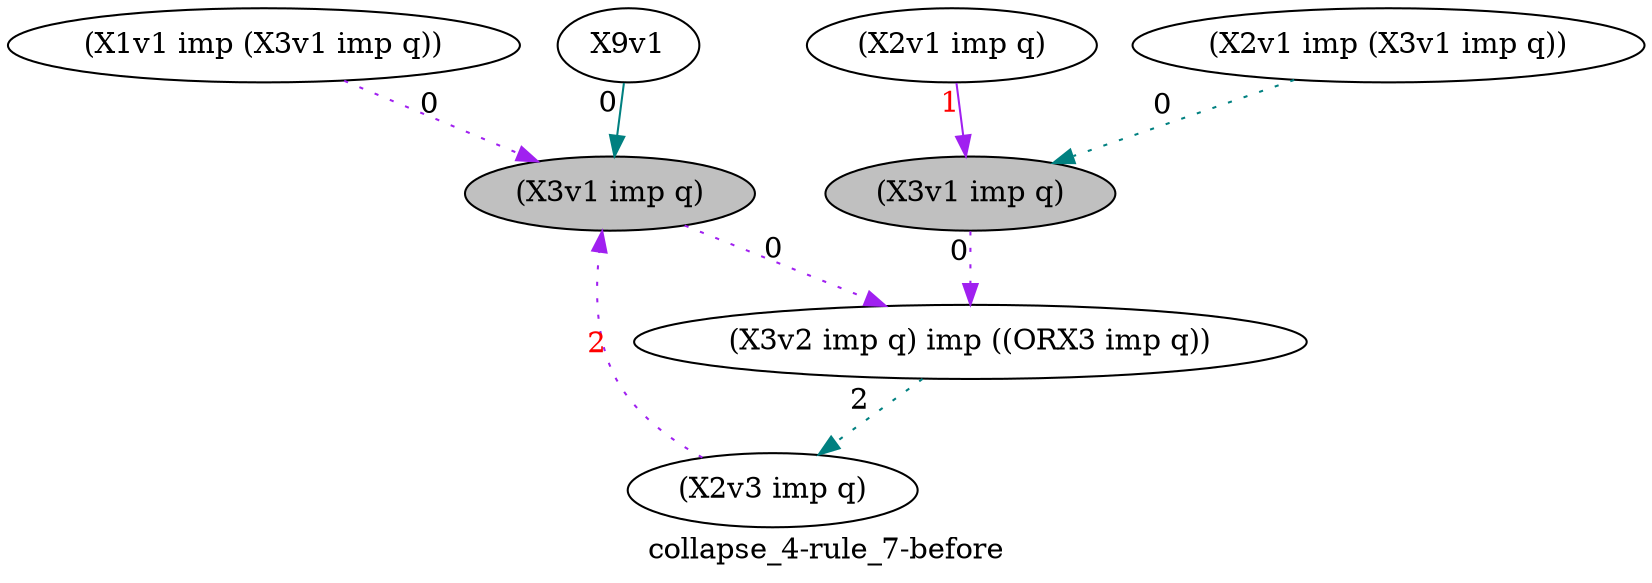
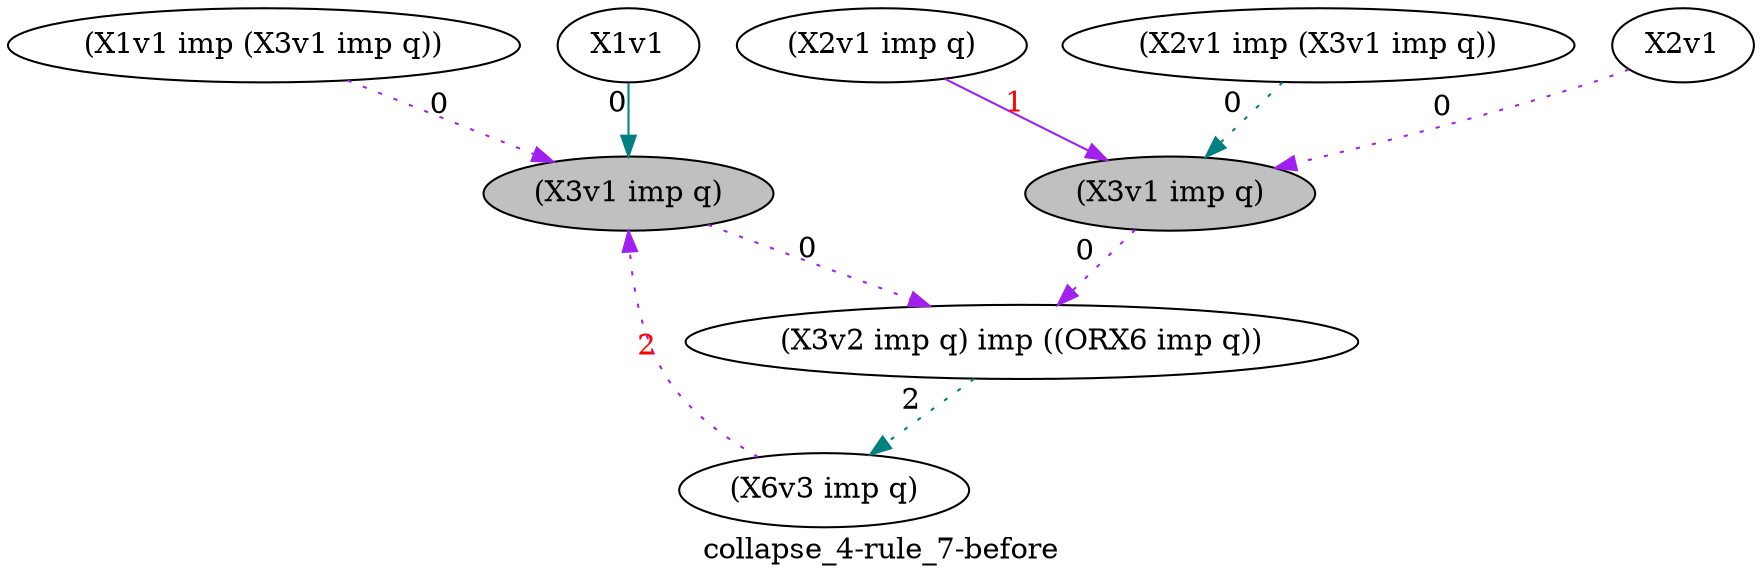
(629, 45) -> (629, 45)
none -> (1683, 45)
(970, 342) -> (1022, 342)
(773, 490) -> (824, 490)
